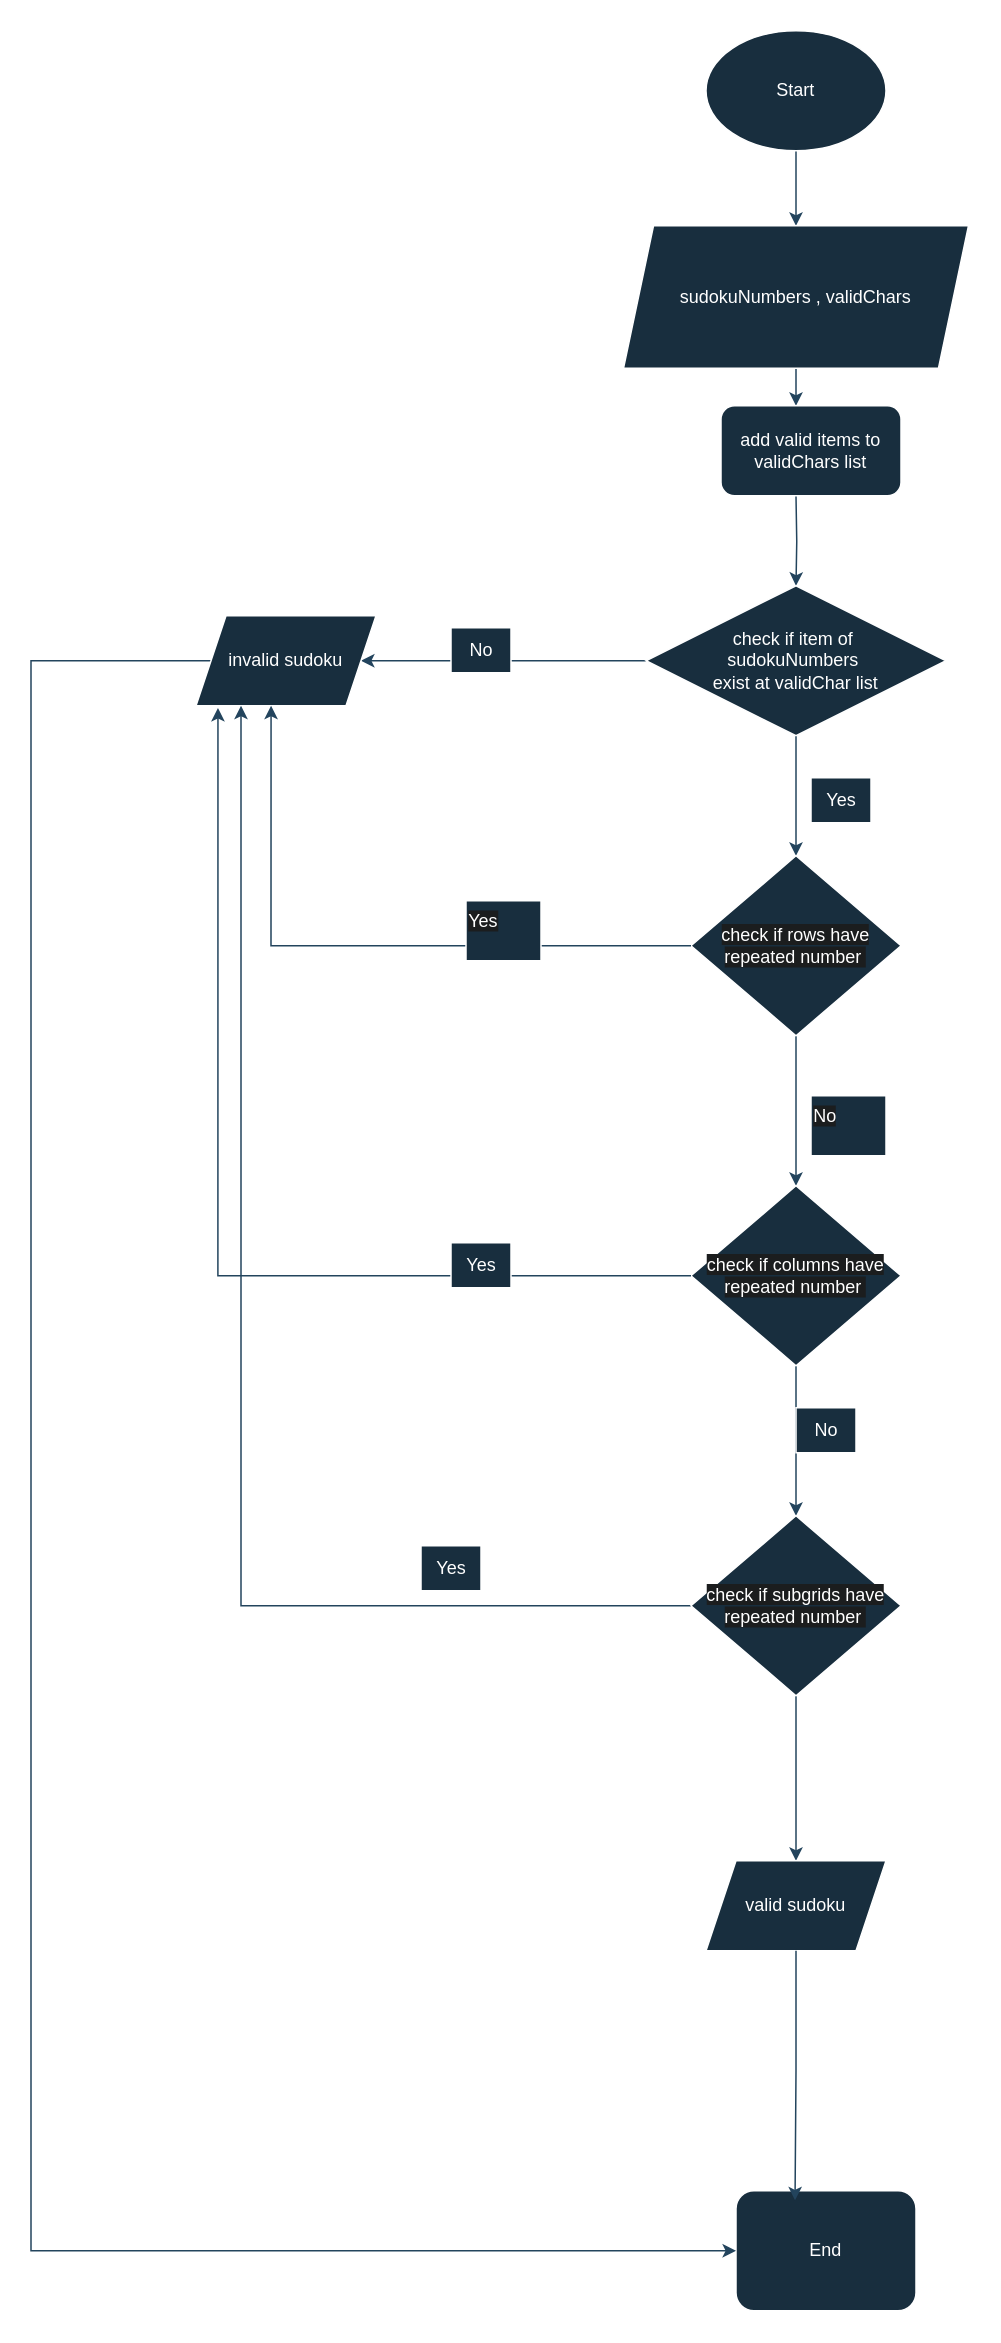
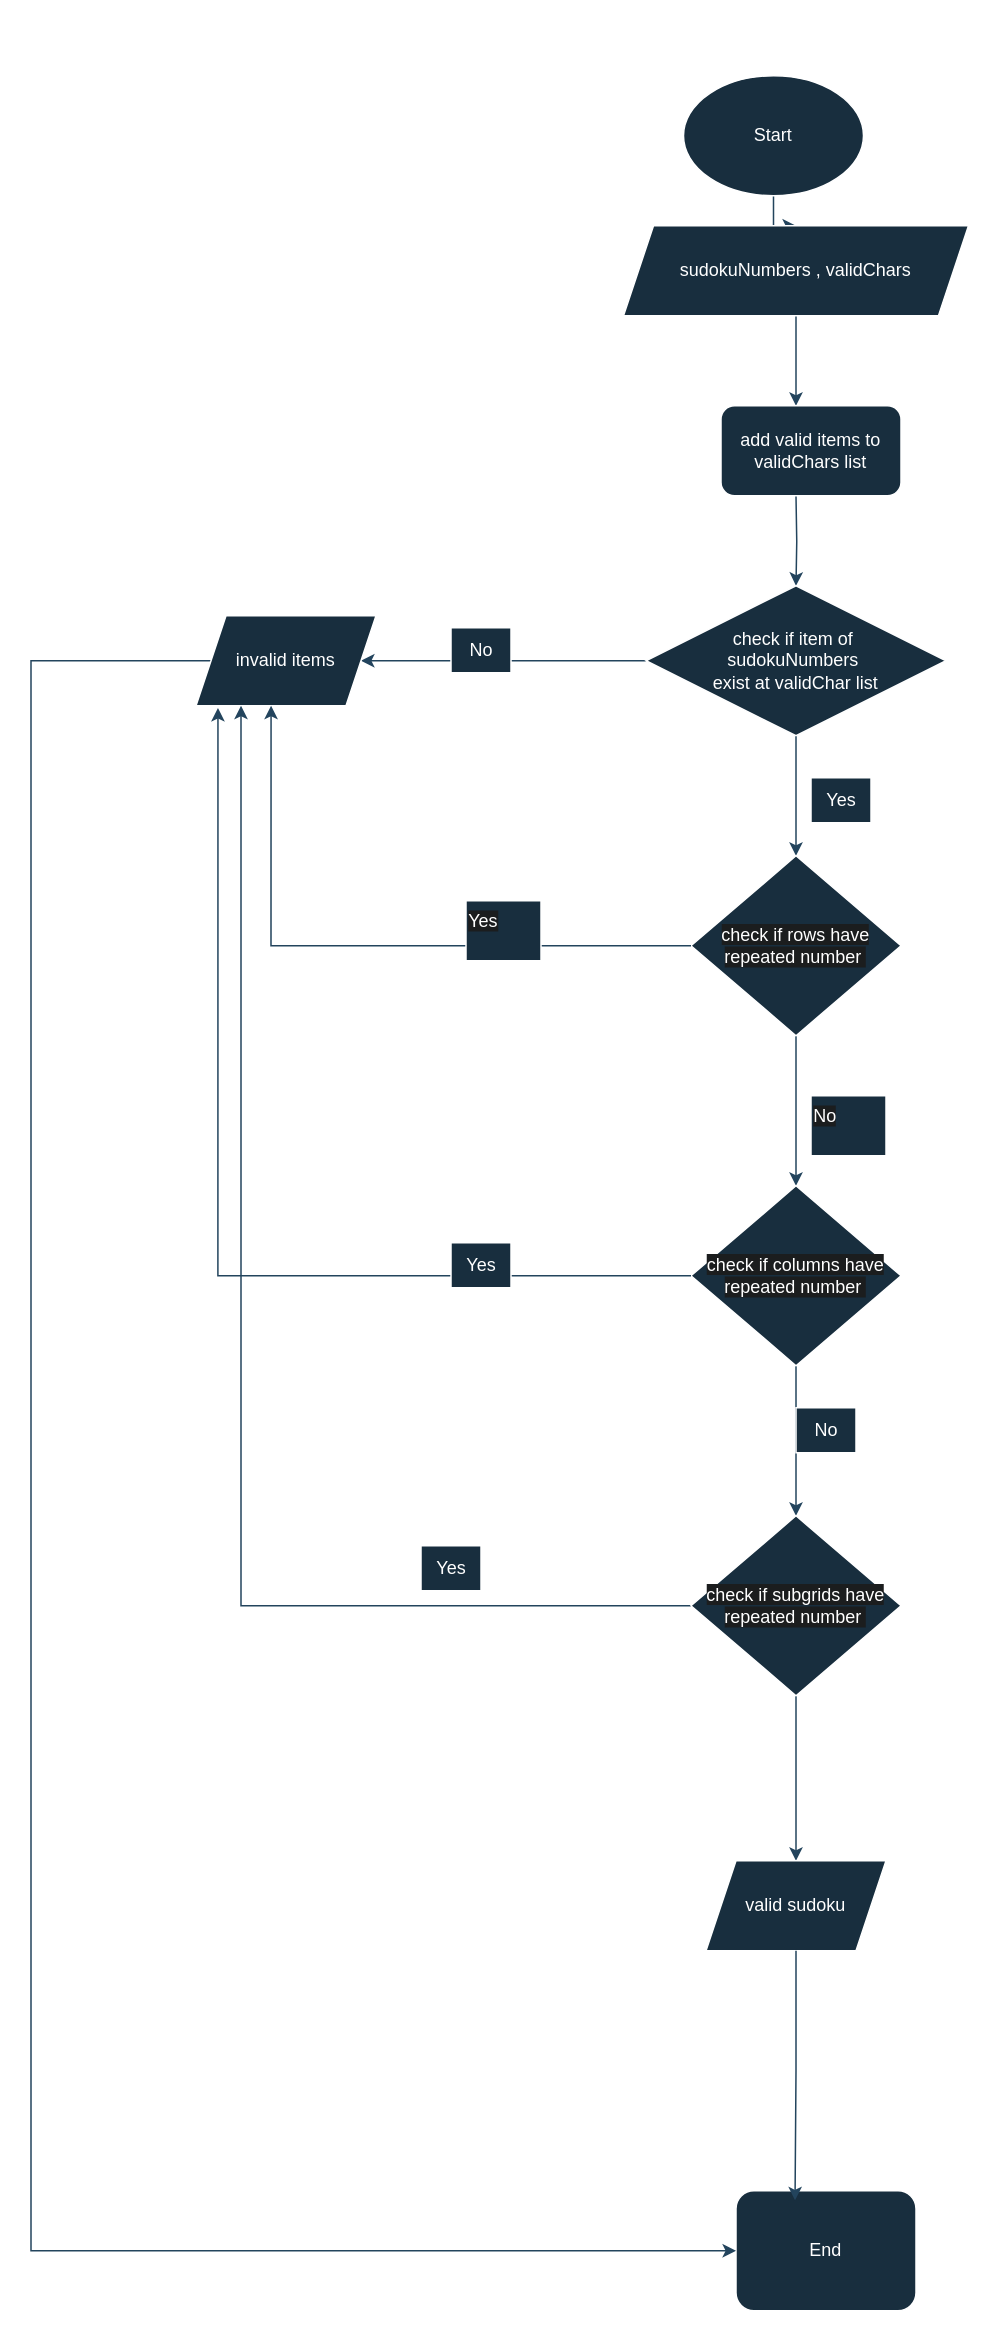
(796, 91) -> (773, 136)
(796, 297) -> (796, 271)
(286, 661) -> (286, 661)
